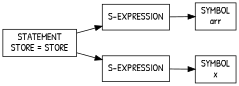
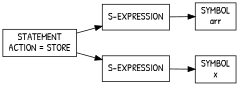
(40, 43) -> (40, 43)
